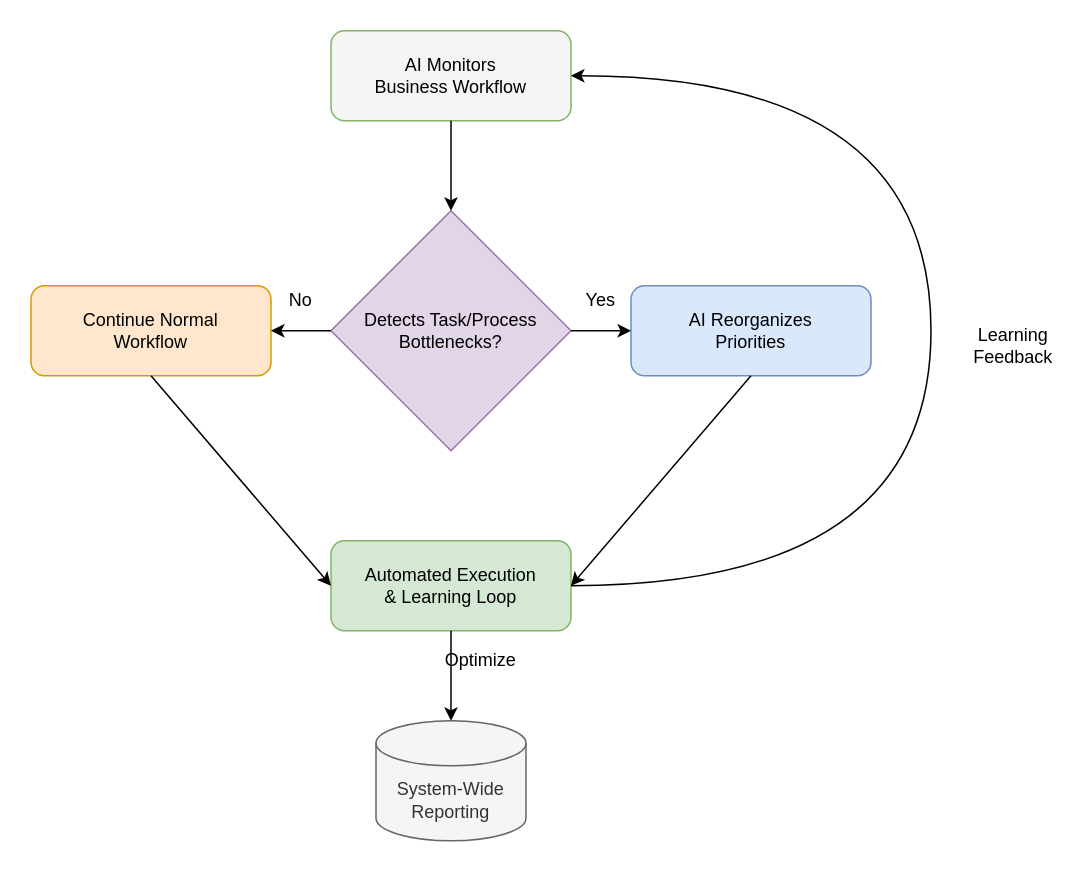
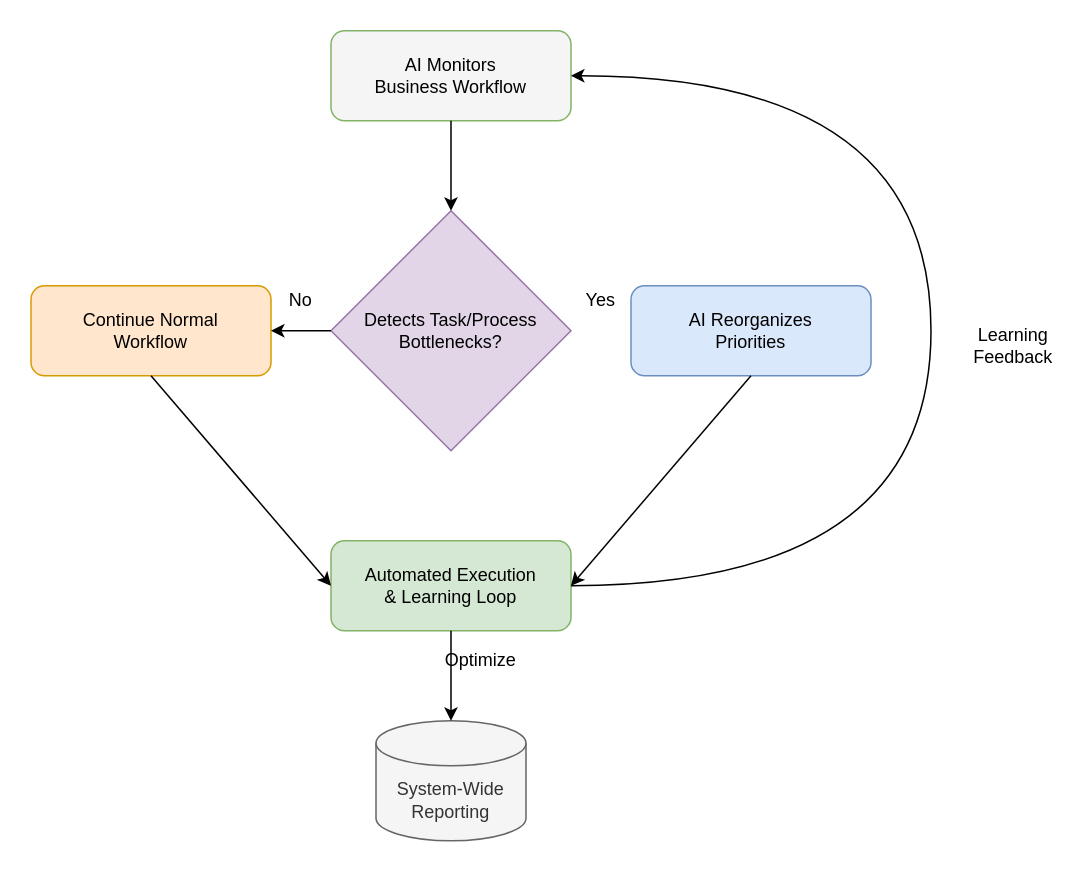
(596, 331) -> none
